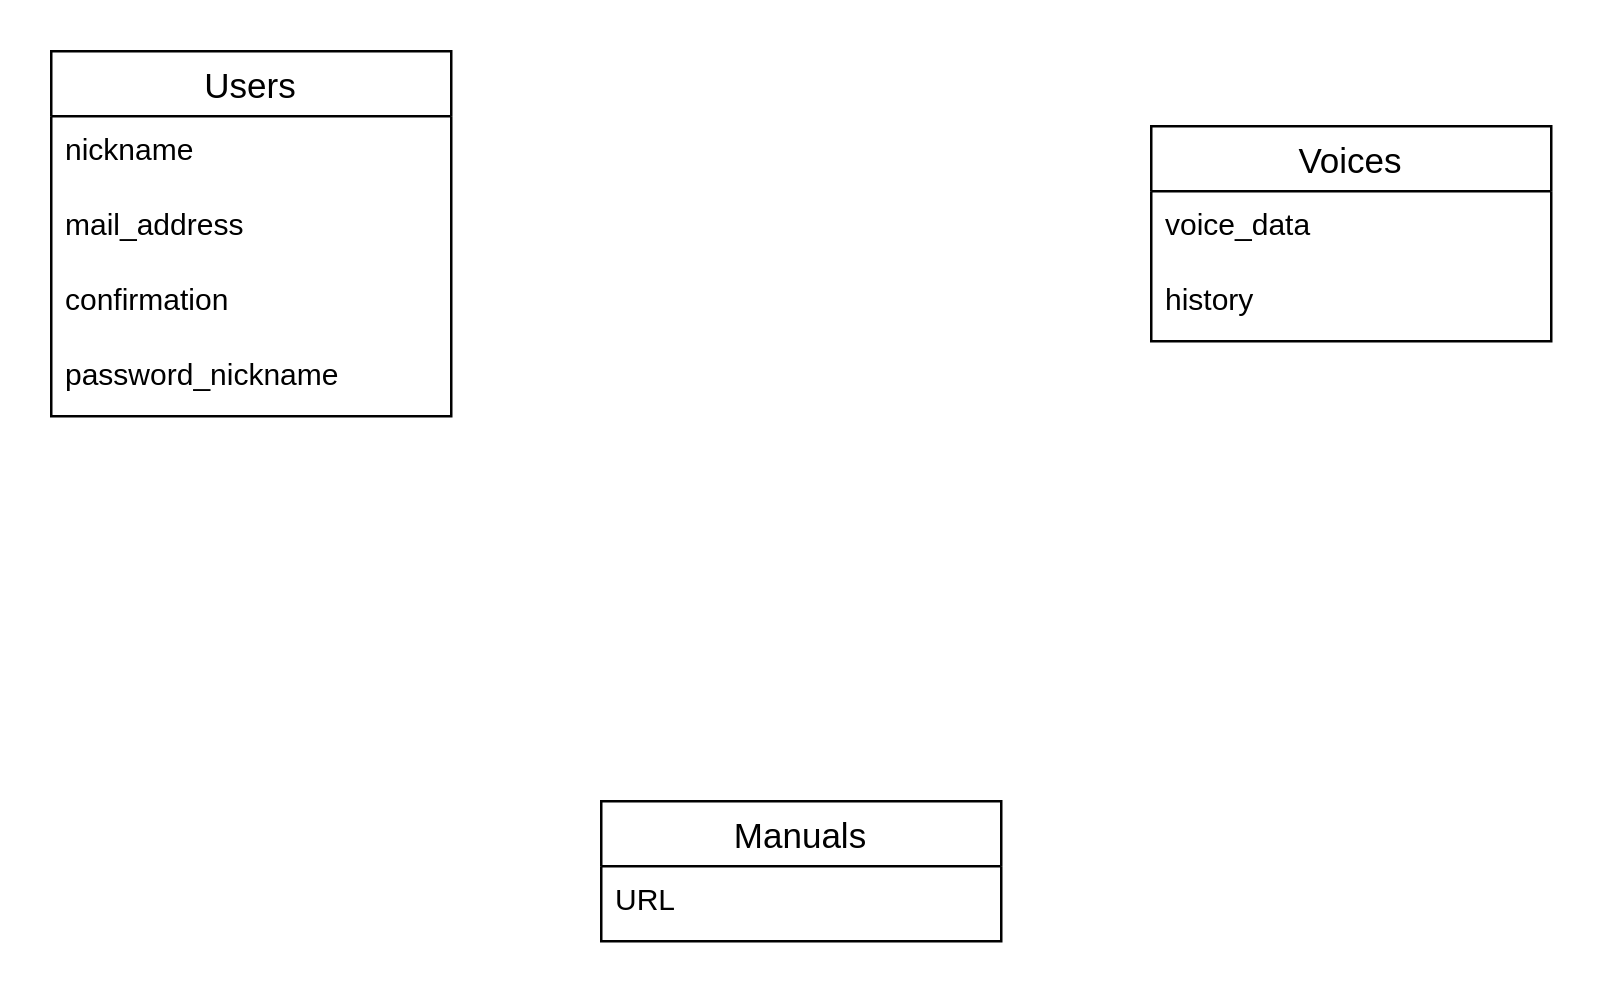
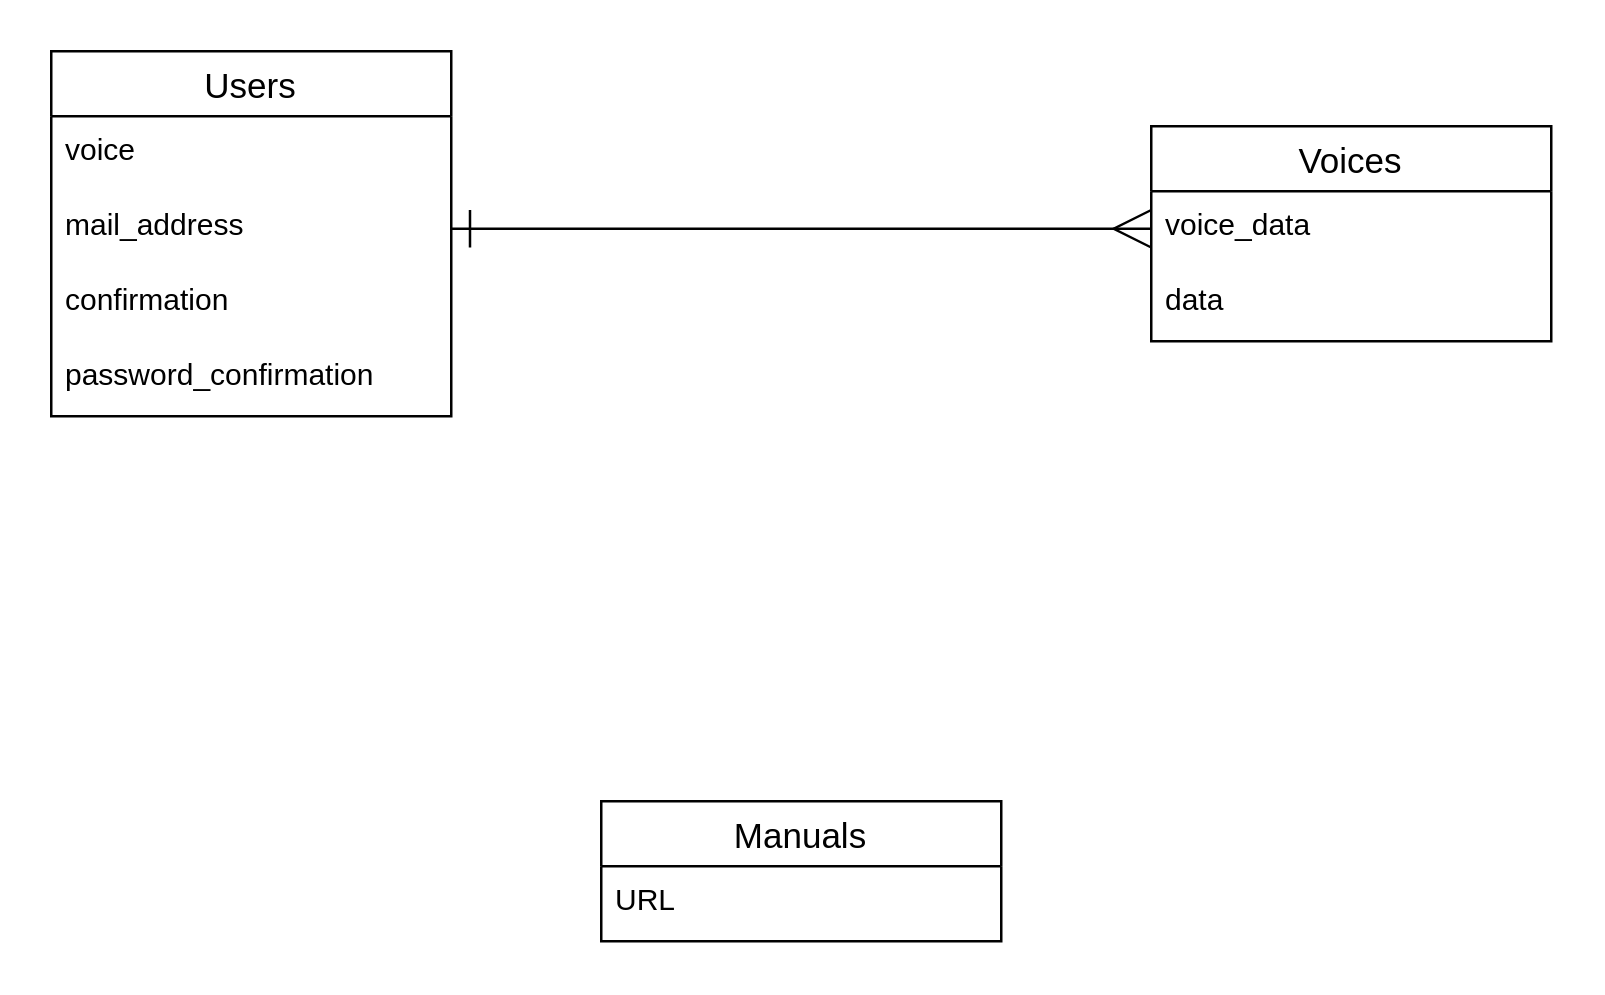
(128, 150) -> (103, 150)
none -> (801, 229)
(1220, 300) -> (1199, 300)
(204, 375) -> (234, 375)
